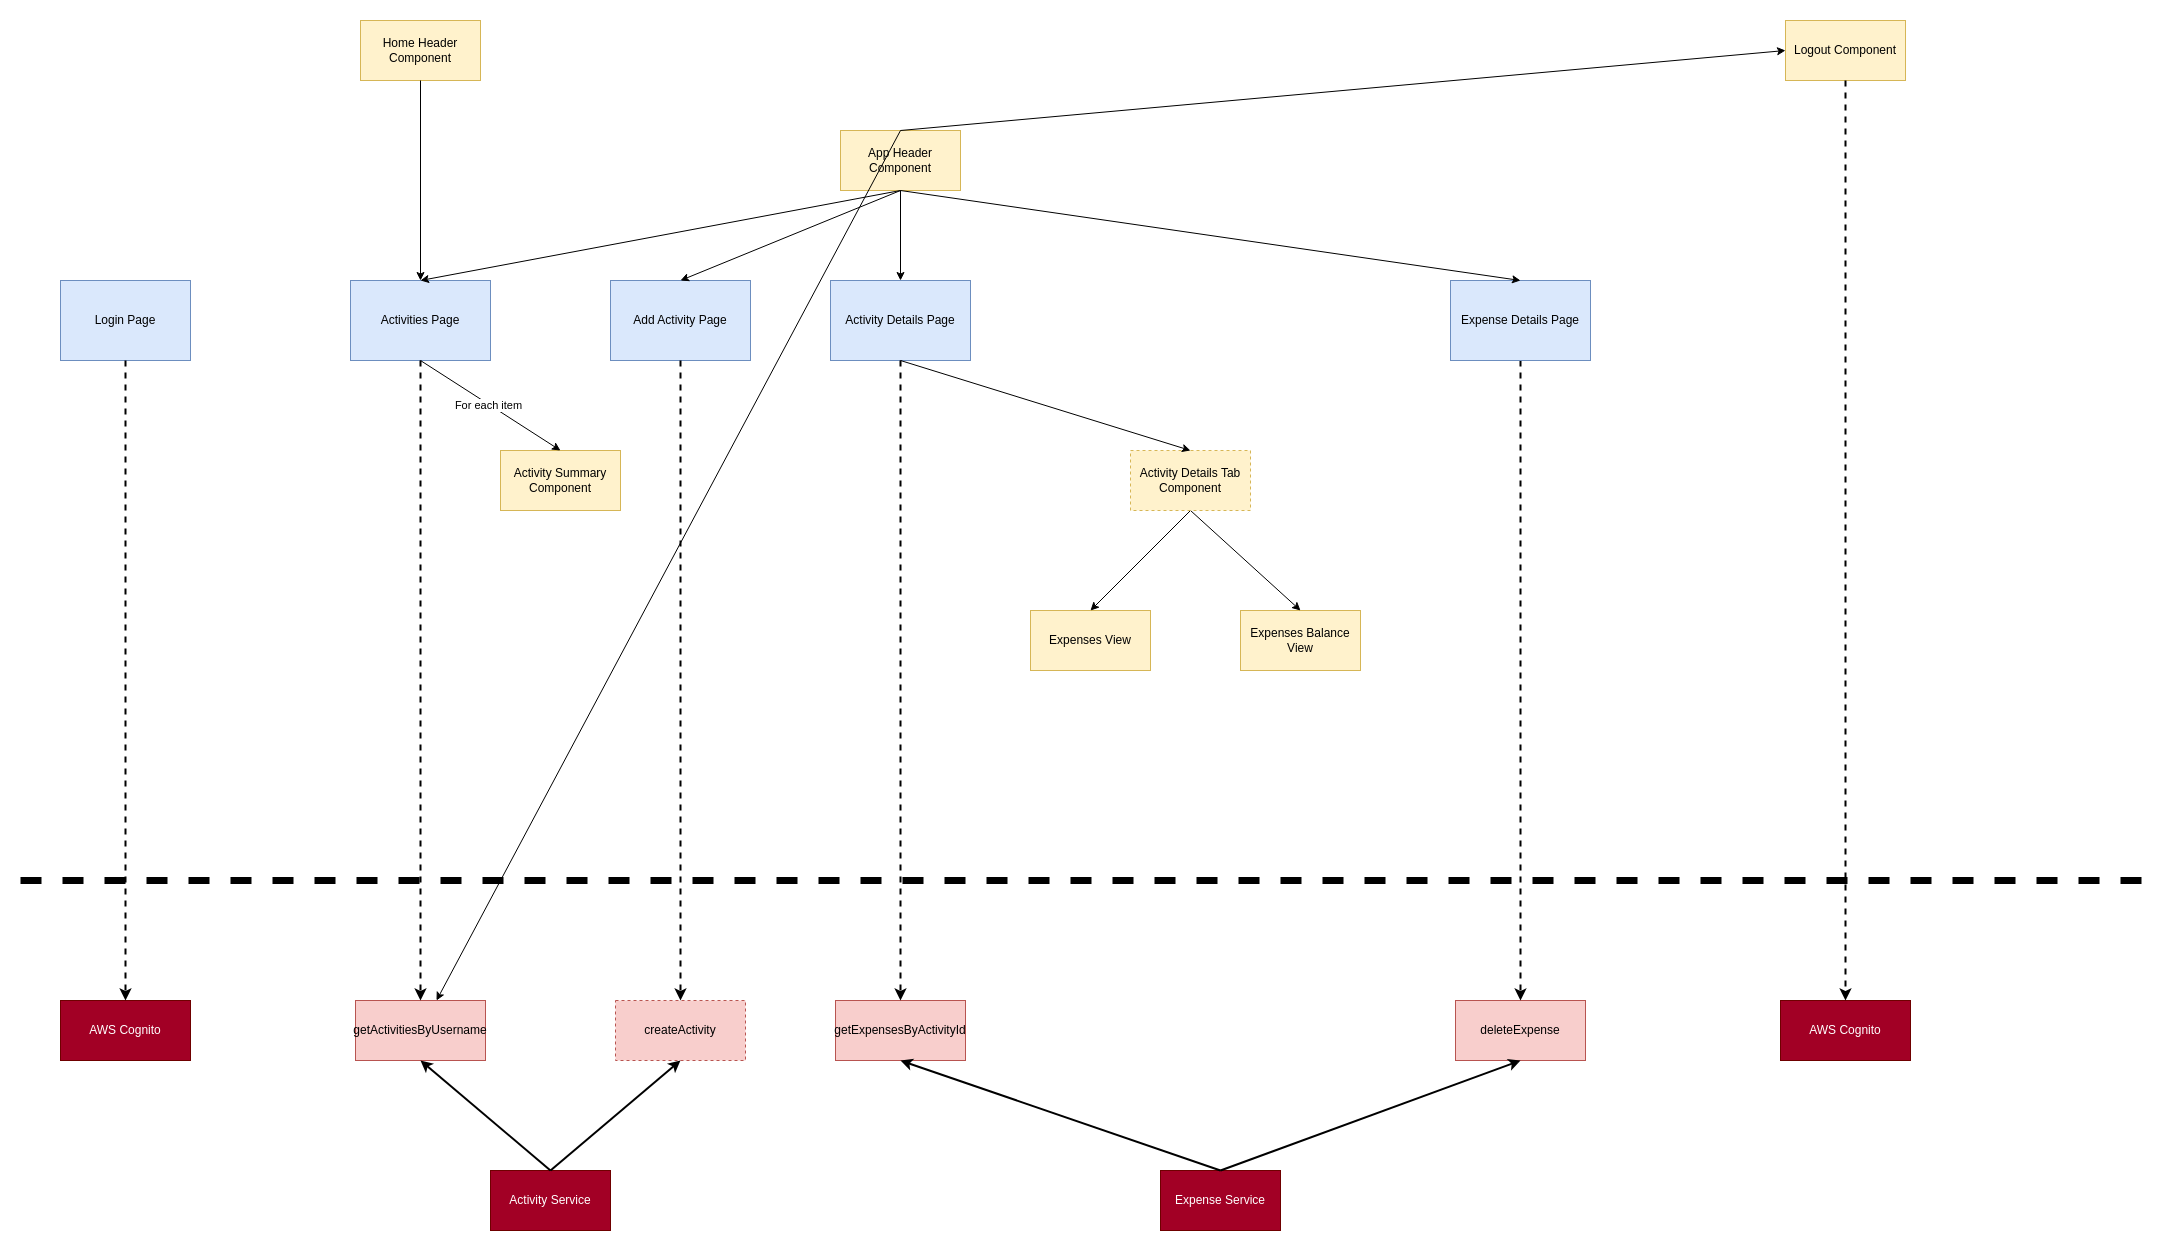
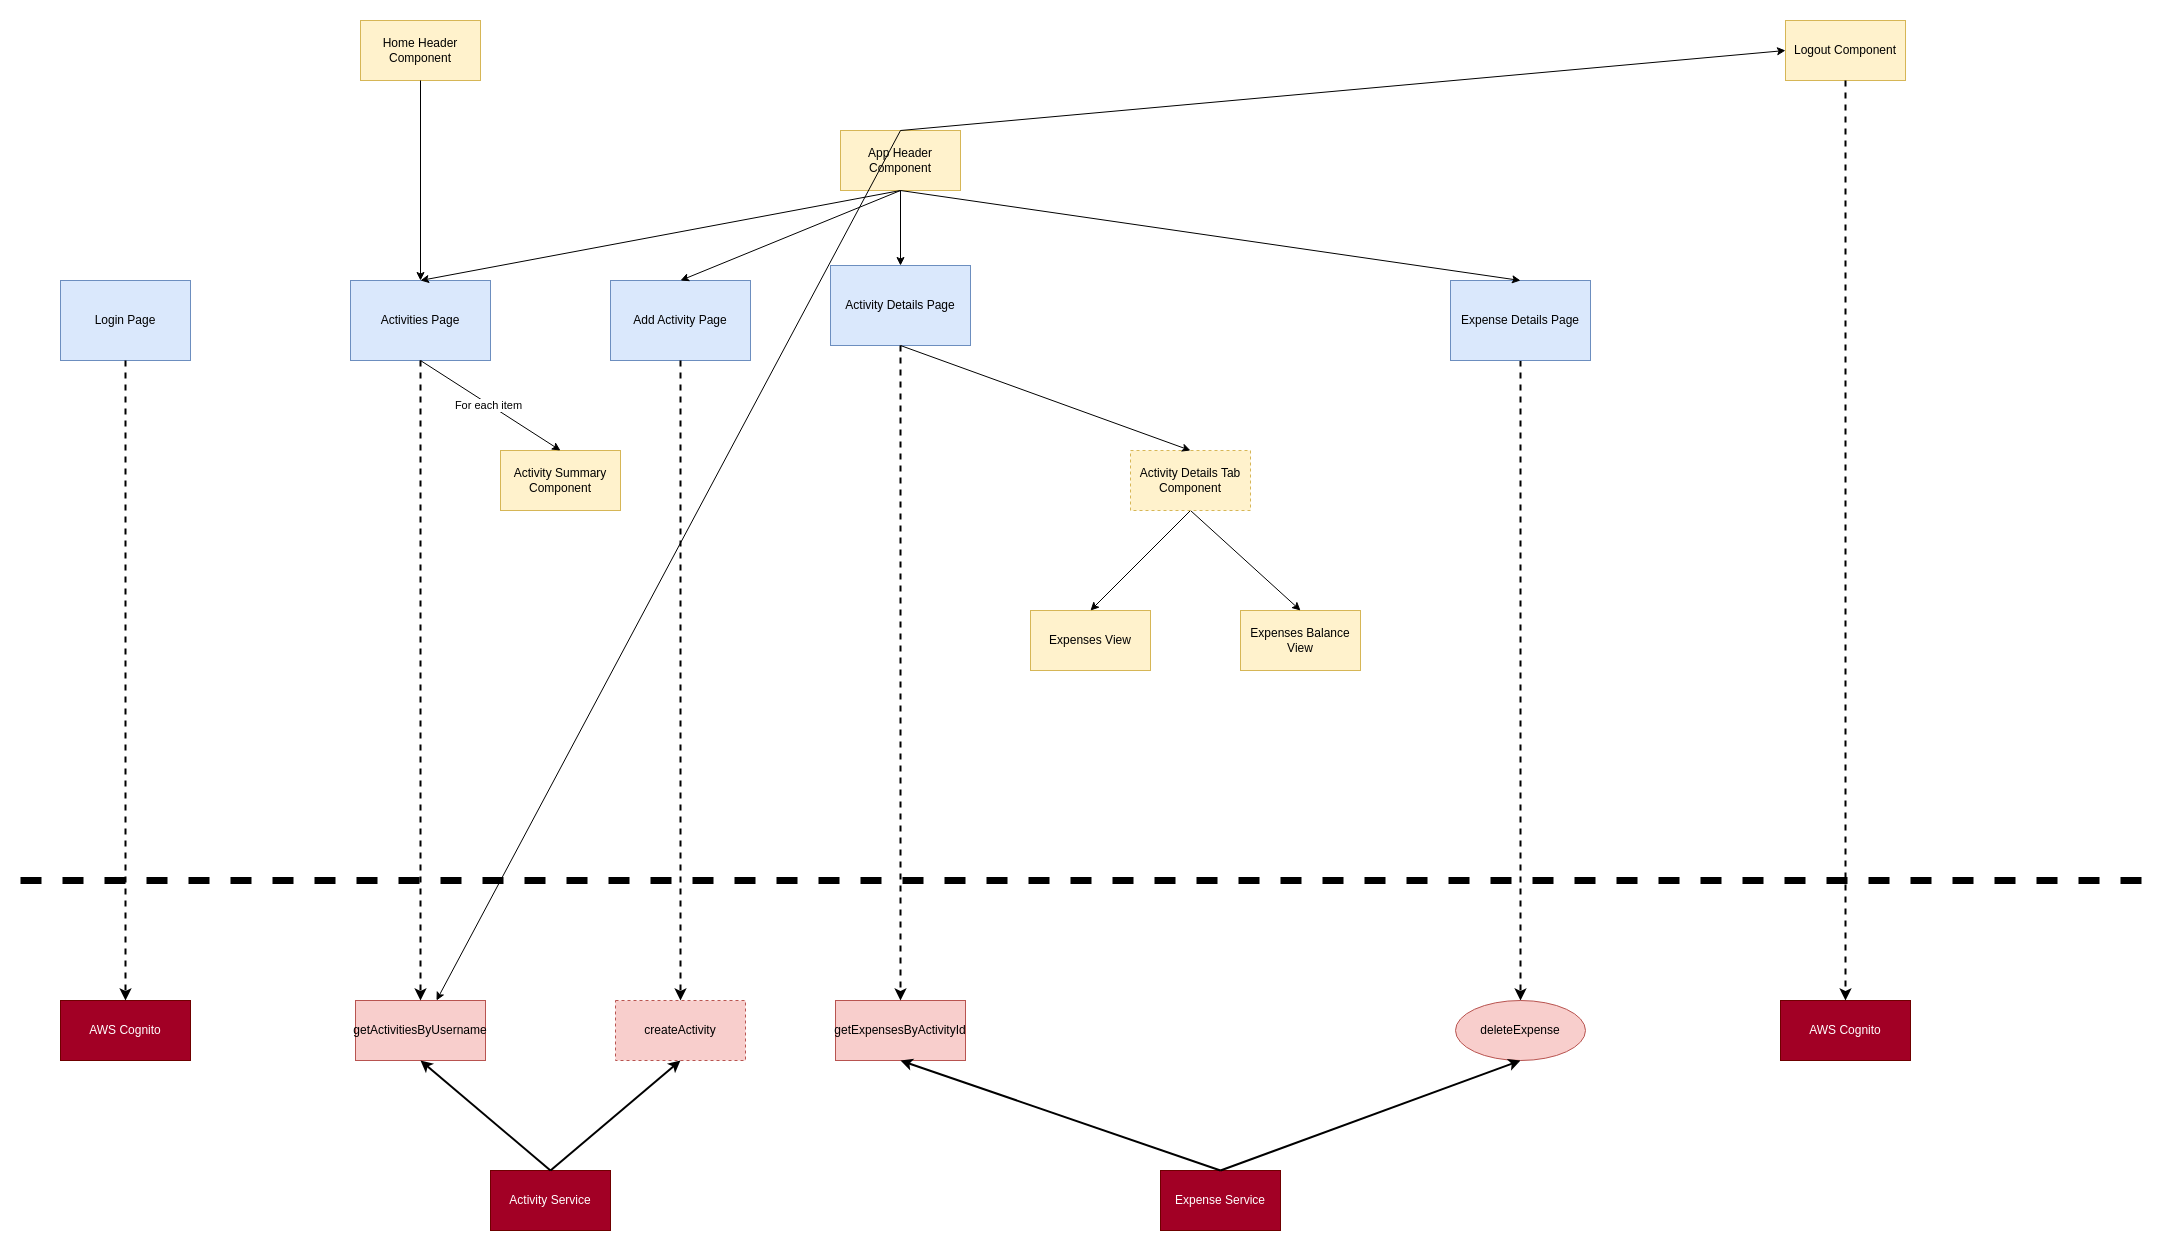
(901, 321) -> (901, 306)
(1521, 1031) -> (1521, 1031)
